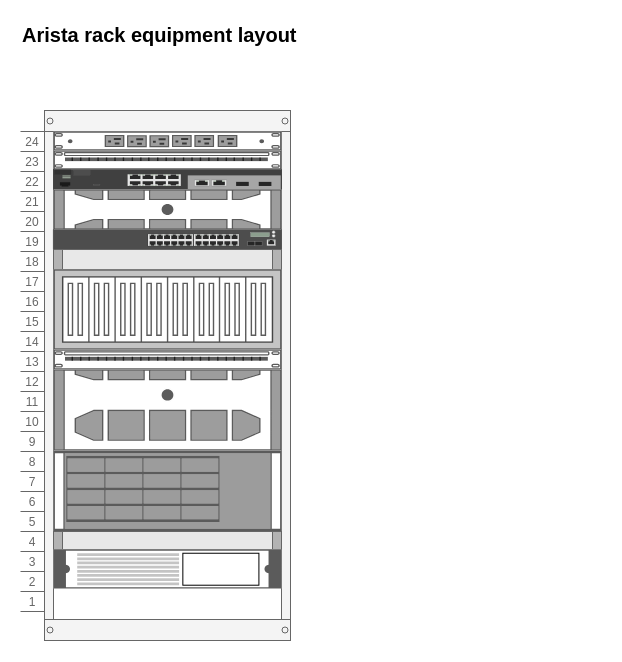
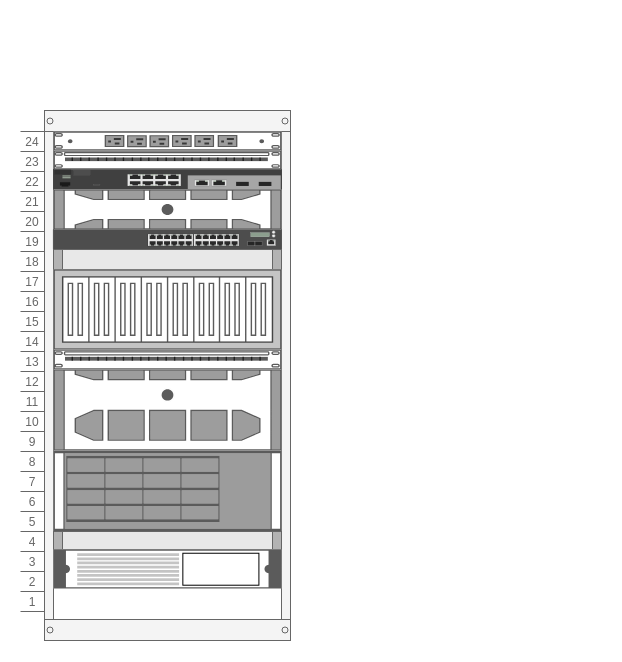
(311, 36) -> none
